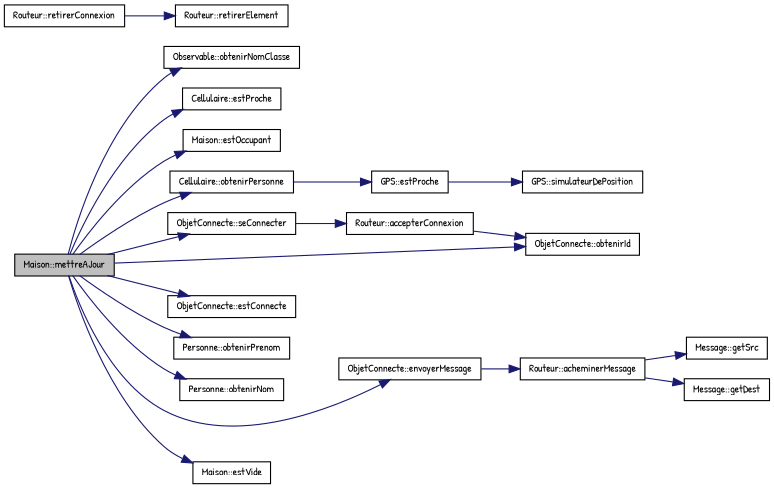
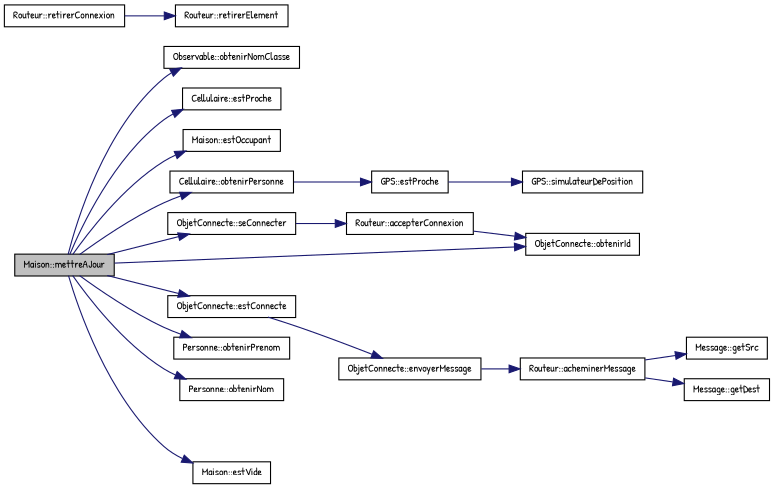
(191, 421) -> (320, 335)
